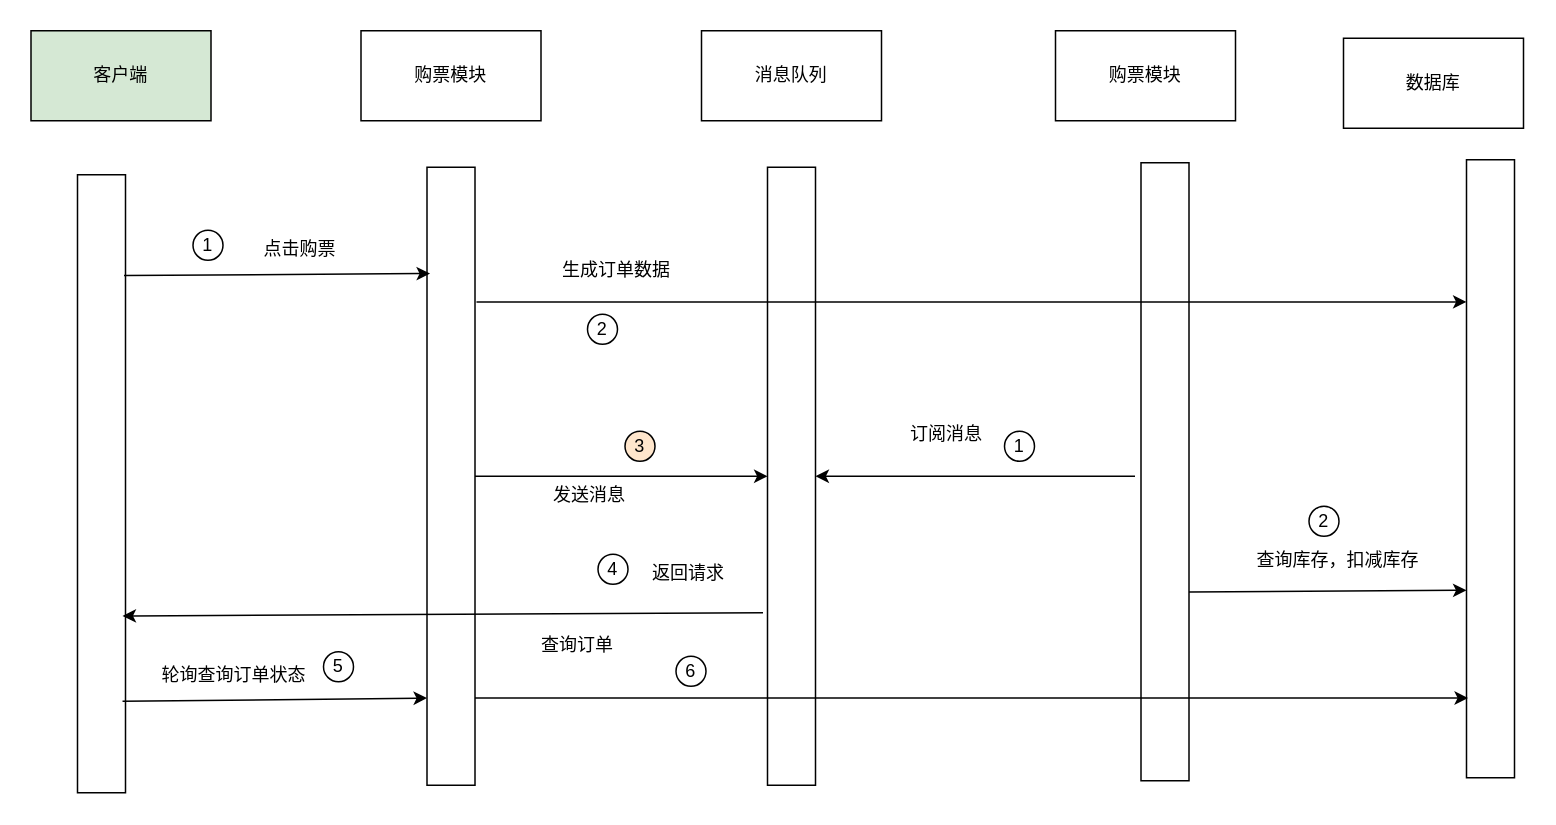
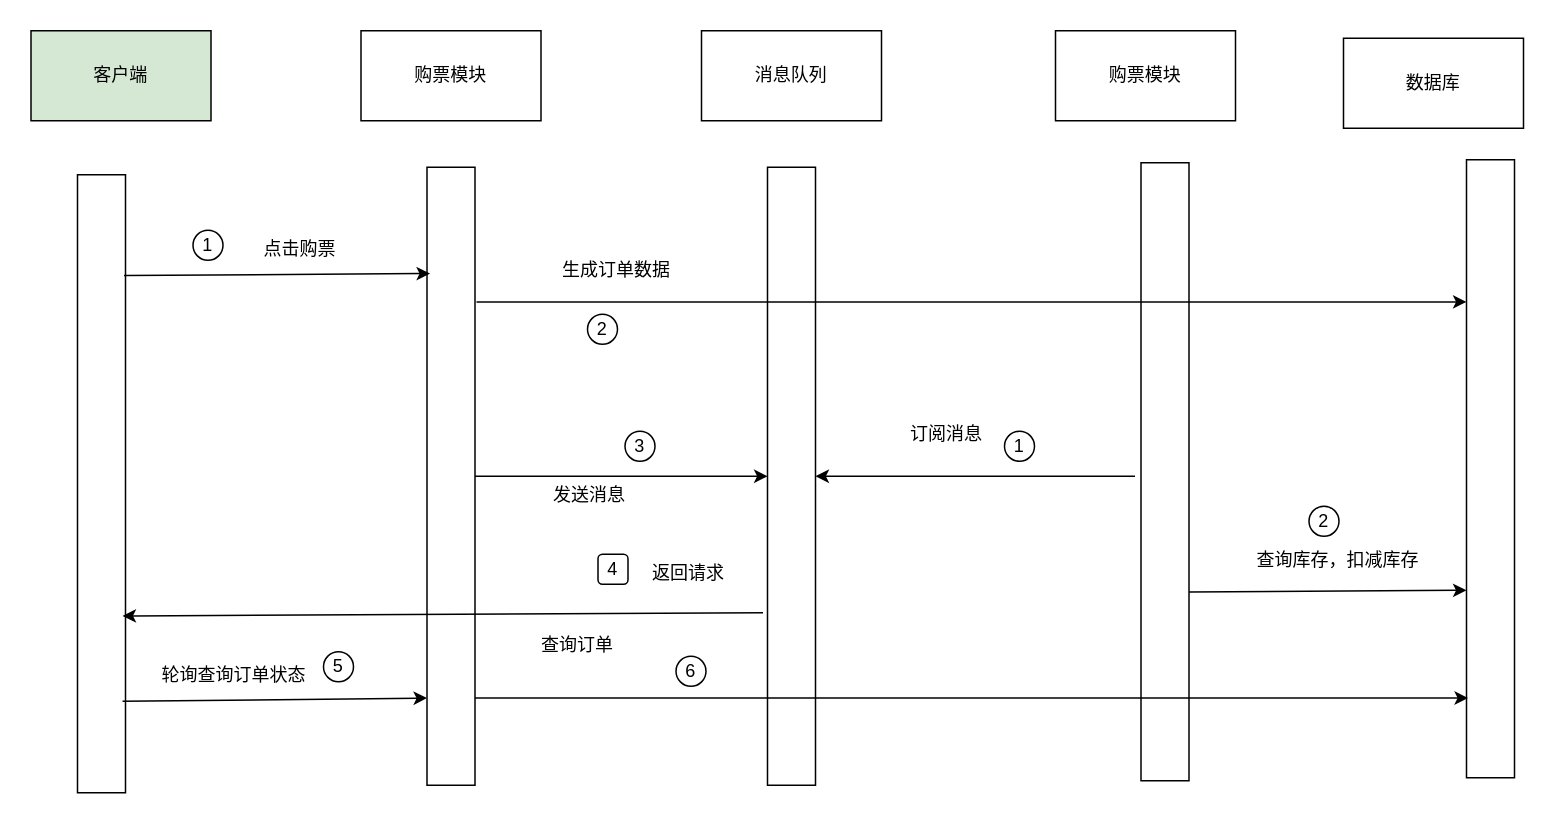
(640, 446) -> (640, 446)
(613, 569) -> (613, 569)
